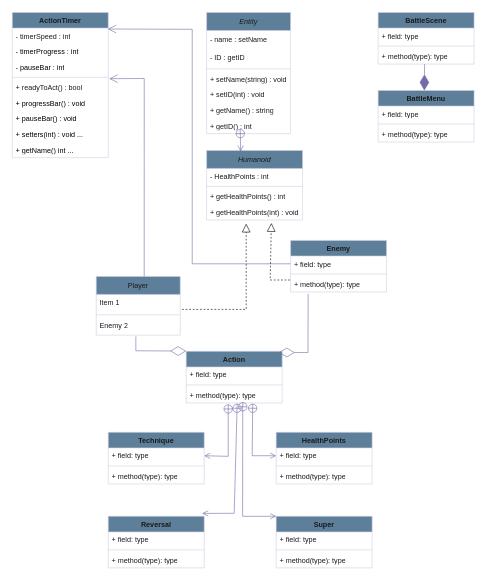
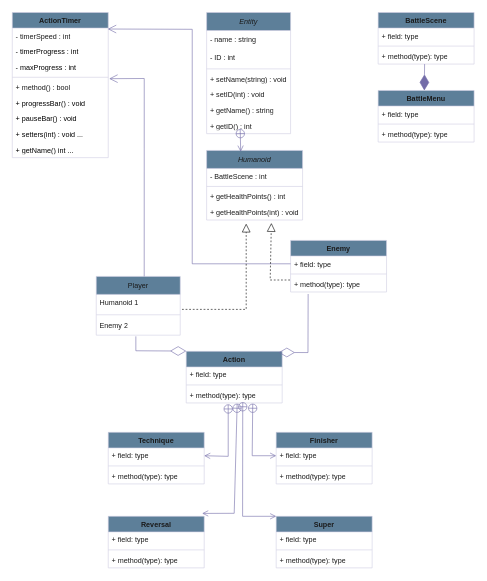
(239, 39) -> (236, 39)
(231, 57) -> (226, 57)
(43, 68) -> (50, 68)
(54, 88) -> (45, 88)
(244, 177) -> (243, 177)
(111, 303) -> (118, 303)
(324, 441) -> (324, 441)
